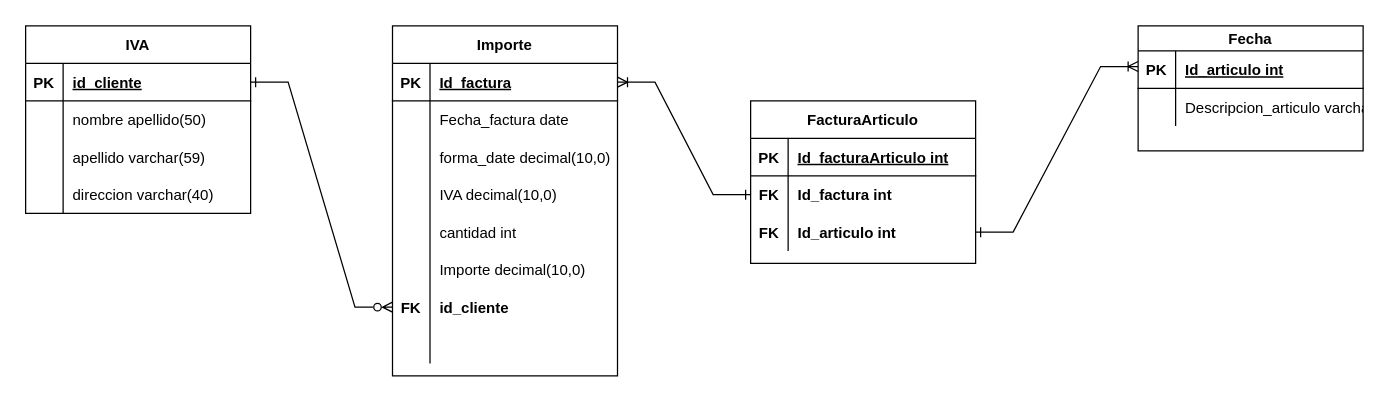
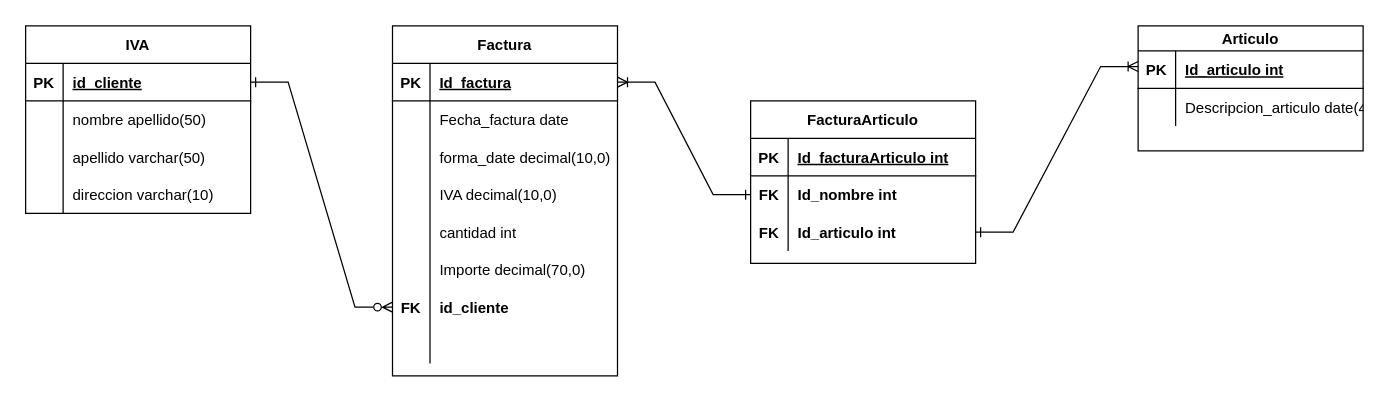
(1250, 39) -> (1250, 39)
(504, 45) -> (504, 45)
(1310, 108) -> (1297, 108)
(149, 158) -> (149, 158)
(155, 195) -> (155, 195)
(852, 195) -> (848, 195)
(520, 270) -> (520, 270)
